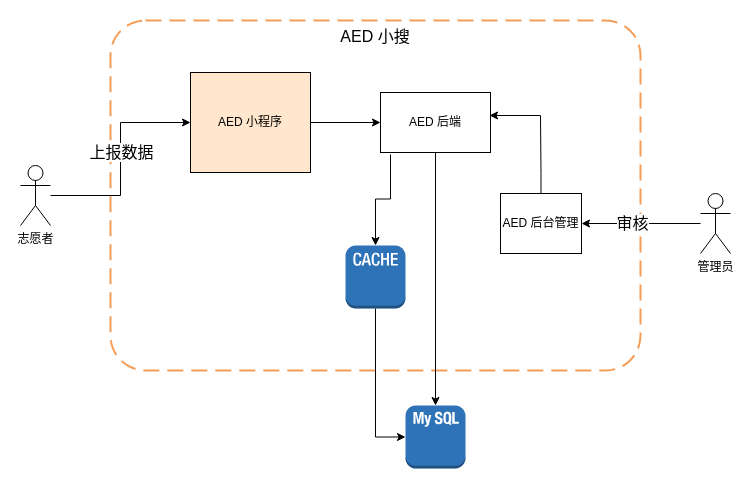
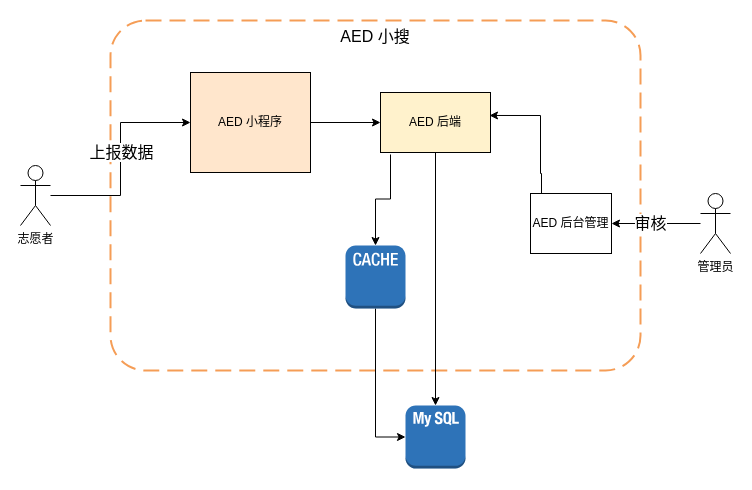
(436, 123) -> (436, 123)
(541, 224) -> (571, 224)
